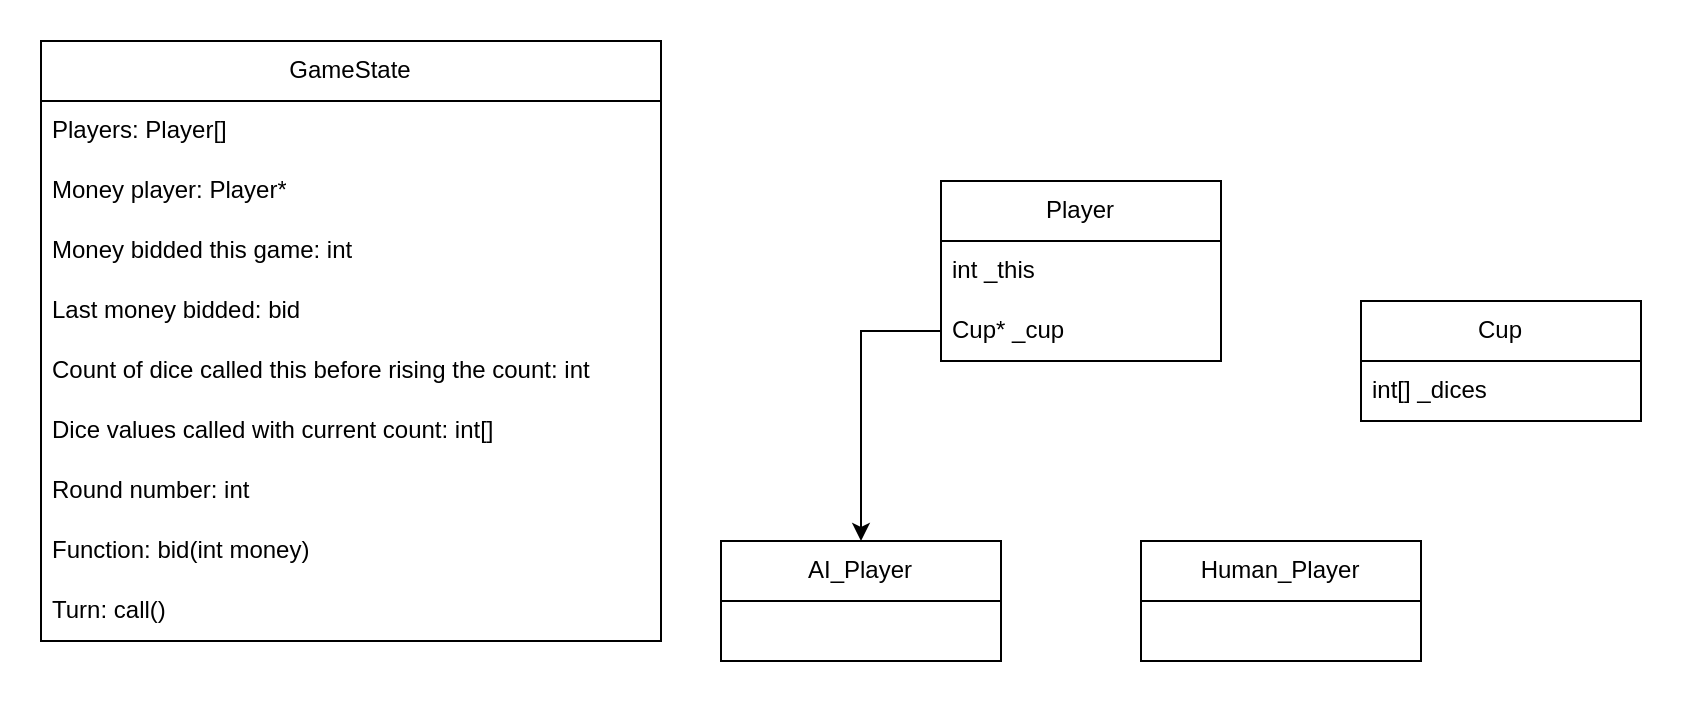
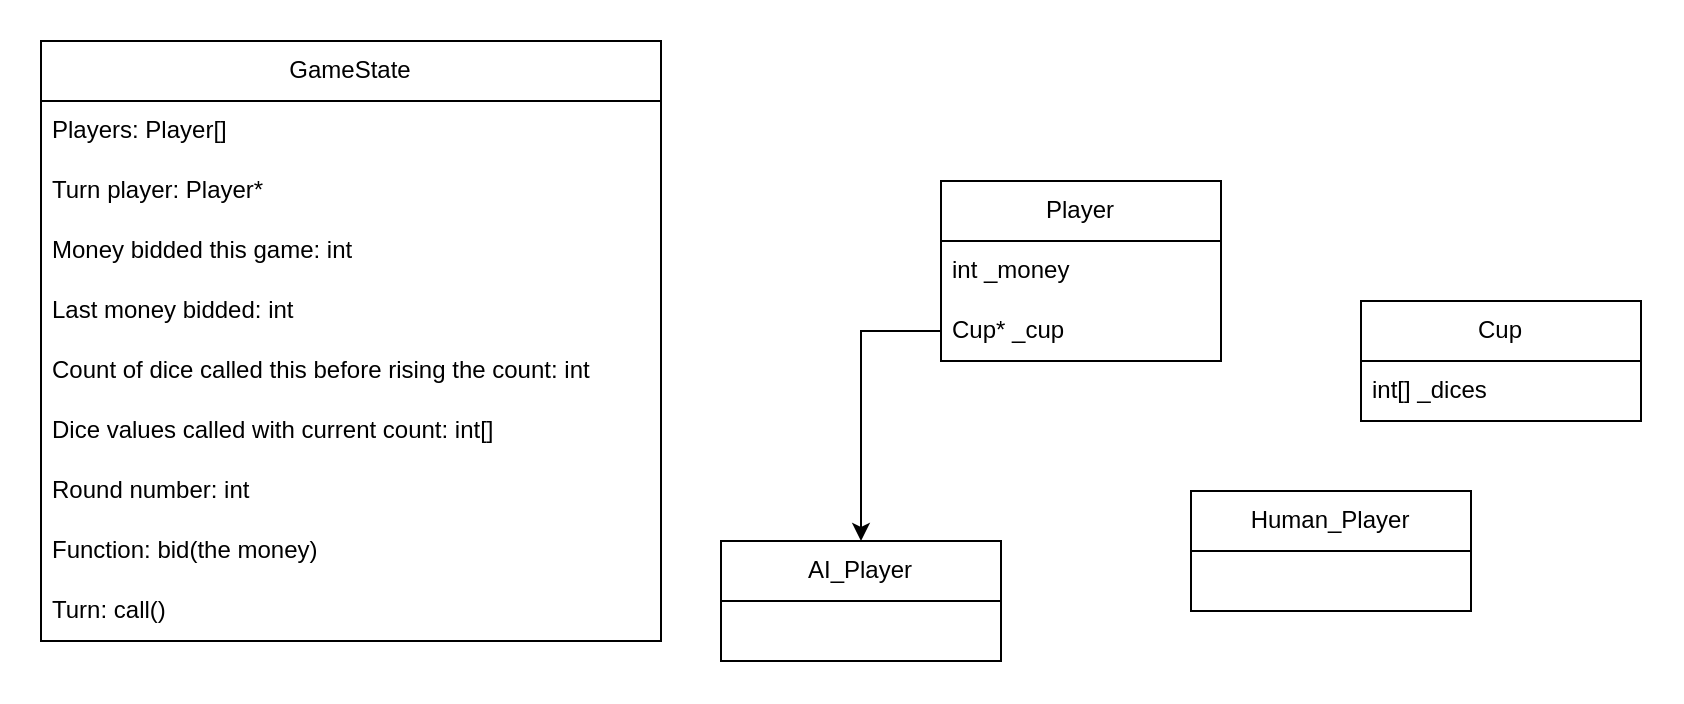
(179, 191) -> (172, 191)
(1004, 271) -> (1014, 271)
(182, 311) -> (182, 311)
(196, 551) -> (199, 551)
(1281, 601) -> (1331, 551)
